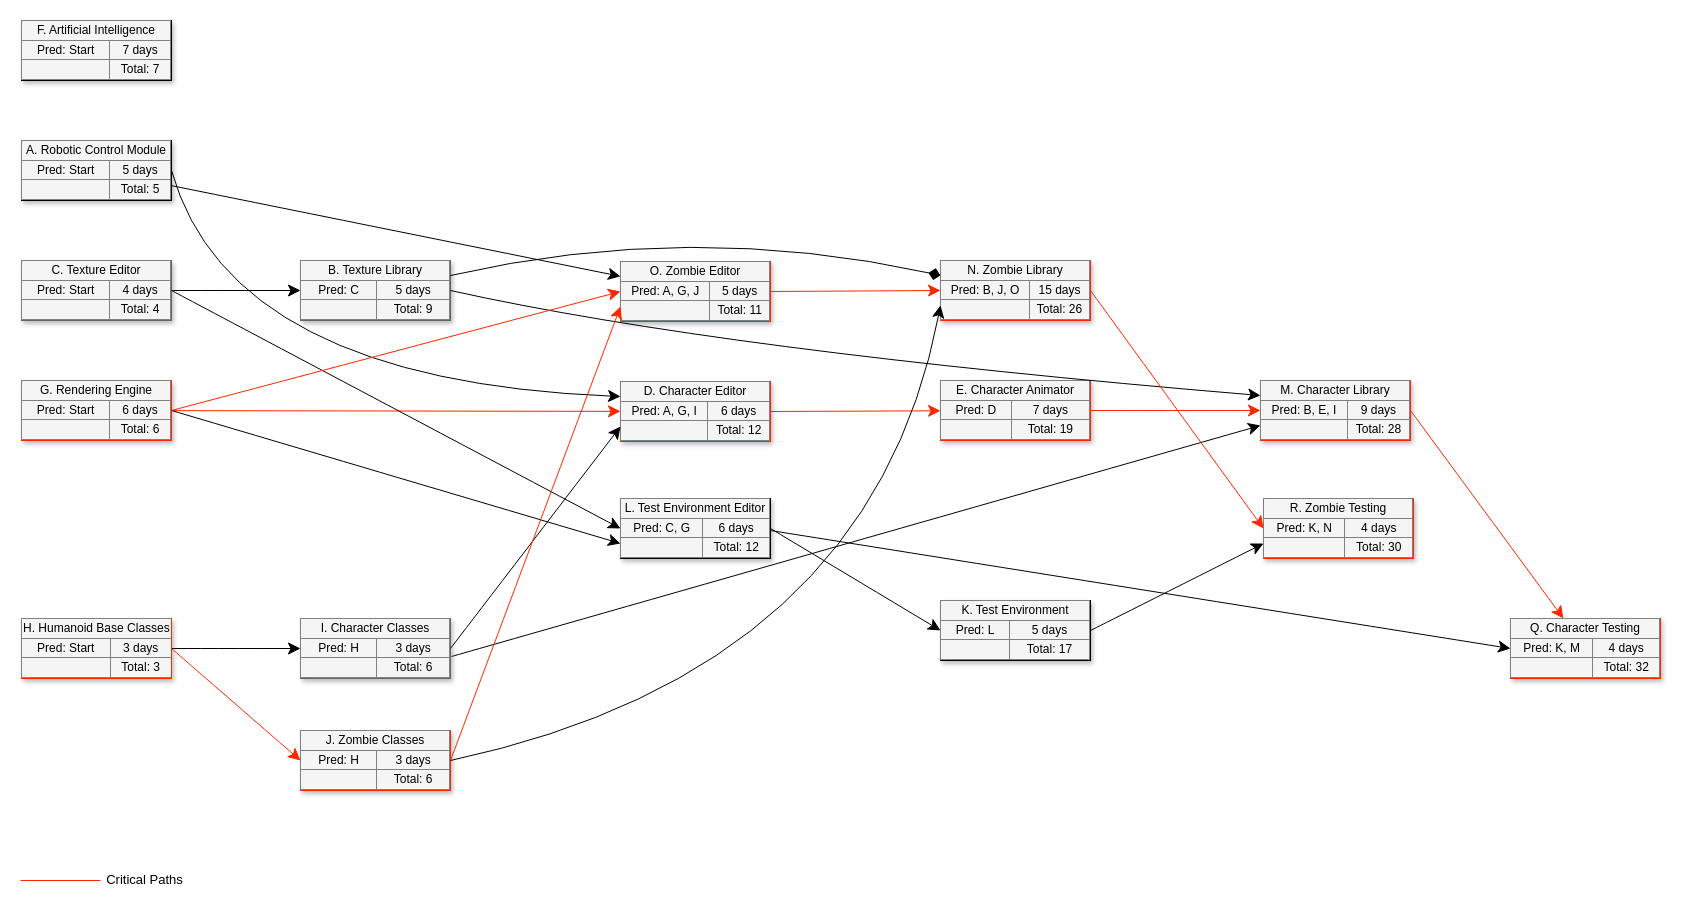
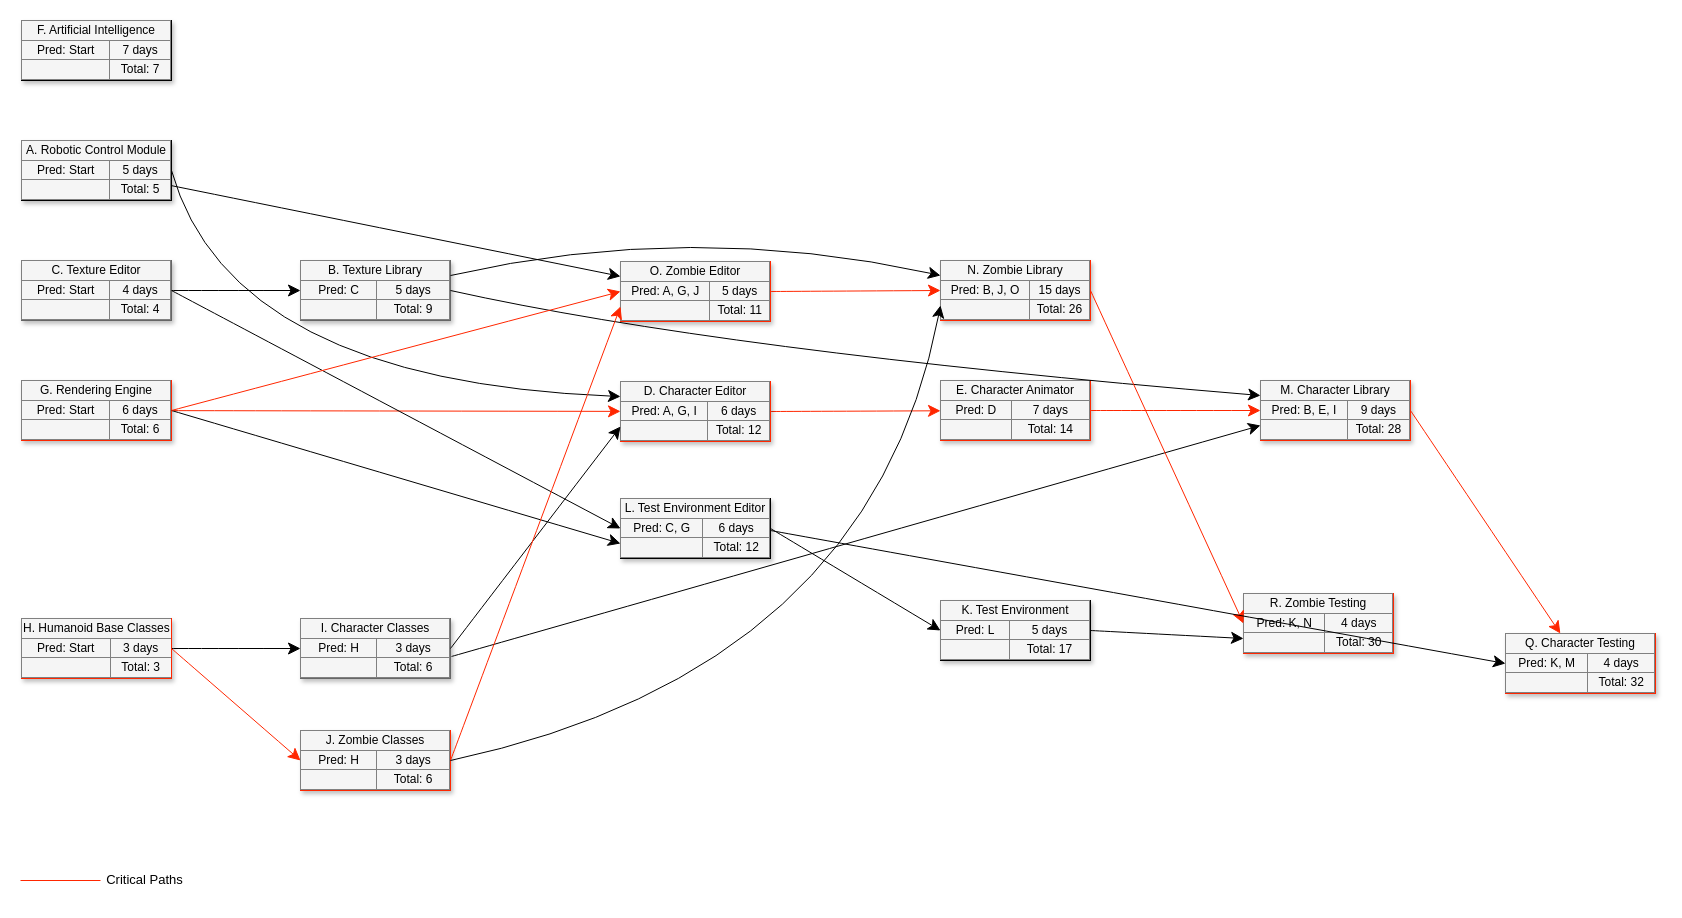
(928, 273) -> (929, 273)
(1016, 402) -> (1016, 402)
(1339, 529) -> (1319, 624)
(1586, 649) -> (1581, 664)
